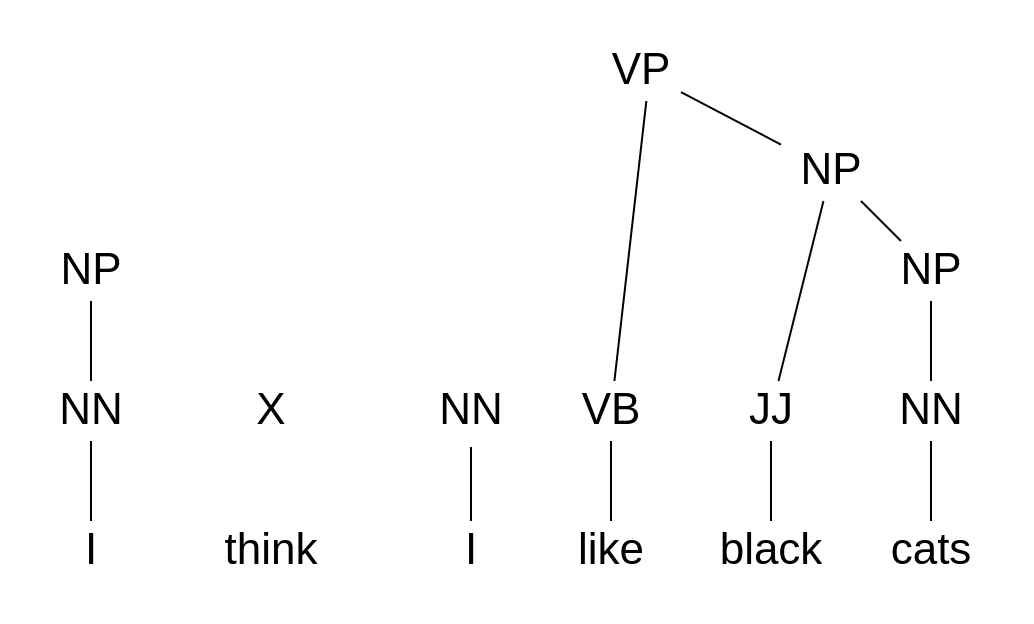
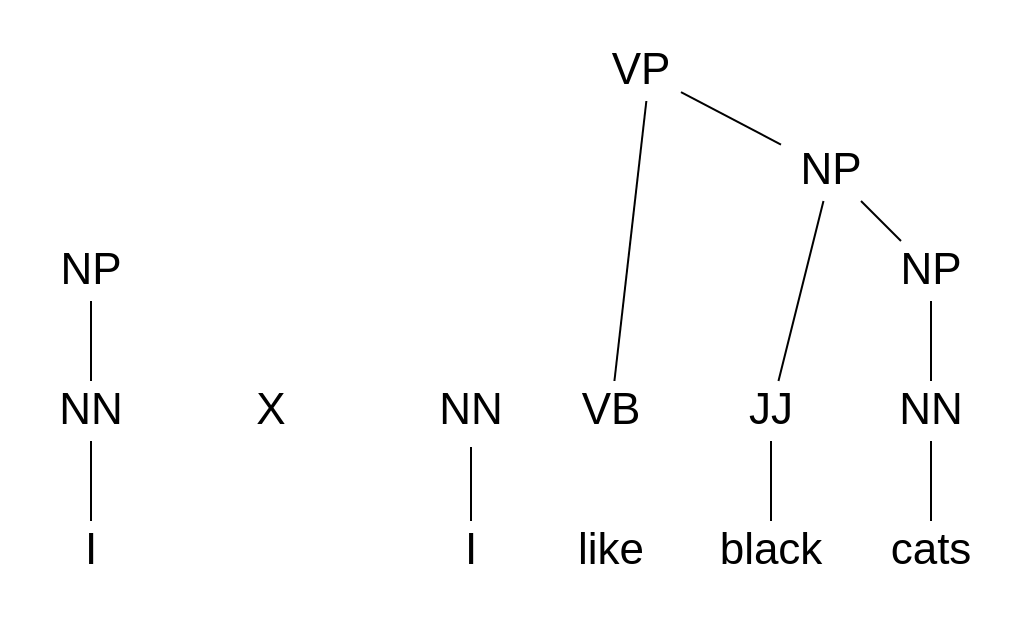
(611, 481) -> none
(271, 551) -> none
